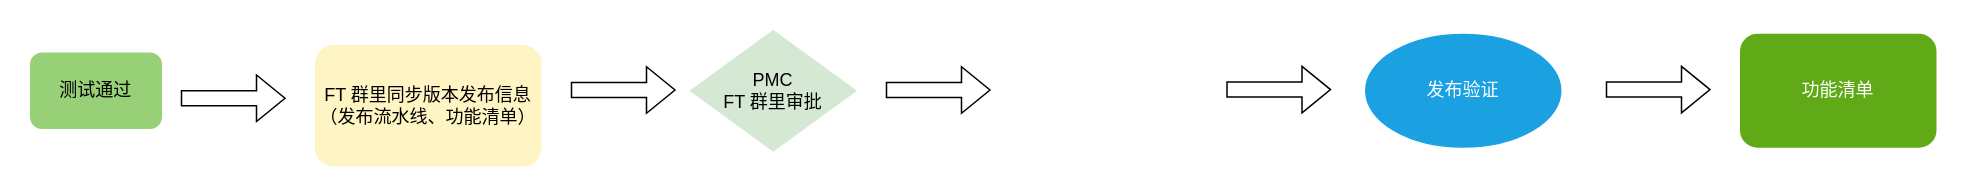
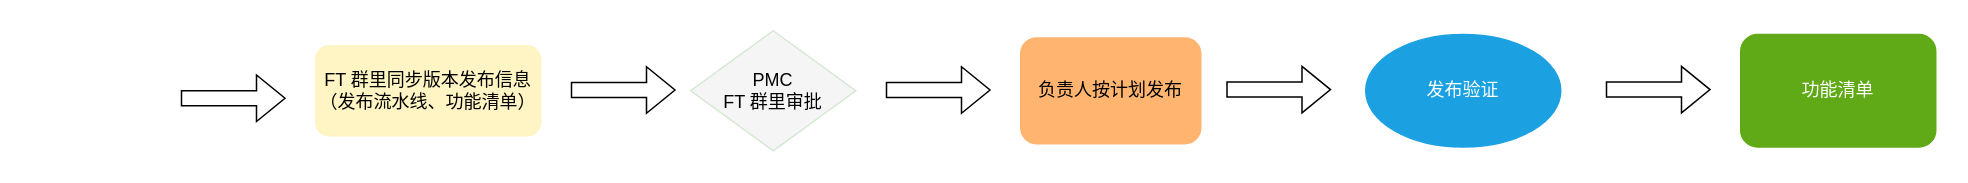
(96, 91) -> none
(773, 91) -> (773, 91)
none -> (1111, 91)
(428, 106) -> (428, 91)
